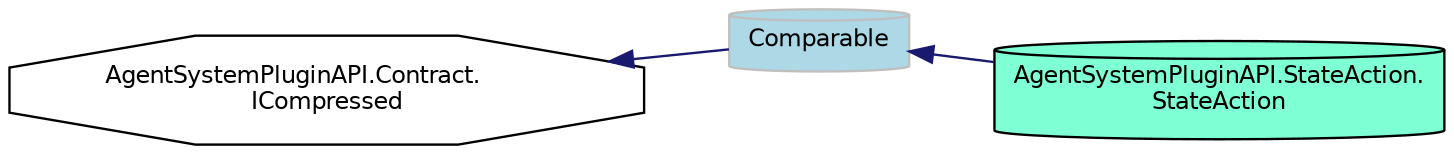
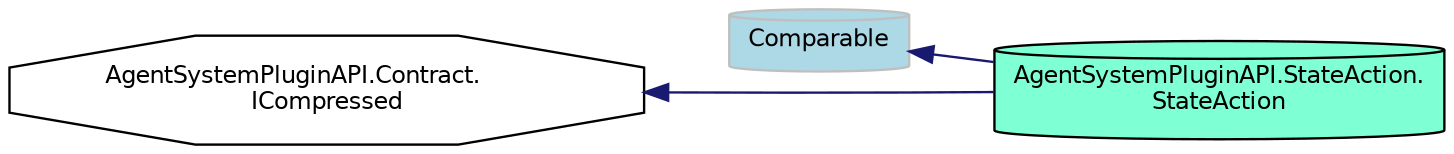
(681, 54) -> (832, 93)
